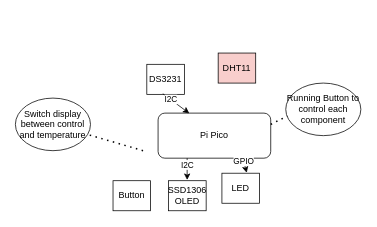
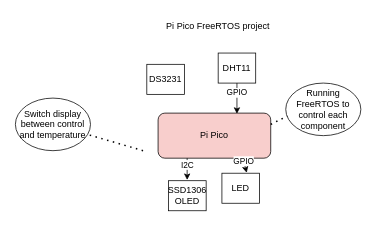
none -> (218, 27)
(237, 68) -> (237, 68)
none -> (237, 91)
(174, 102) -> none
(323, 109) -> (323, 109)
(214, 135) -> (214, 135)
(132, 195) -> none
